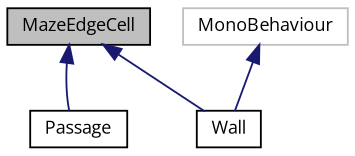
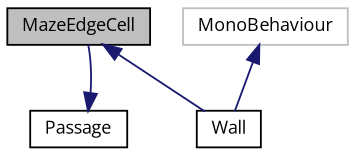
(67, 87) -> (91, 69)
